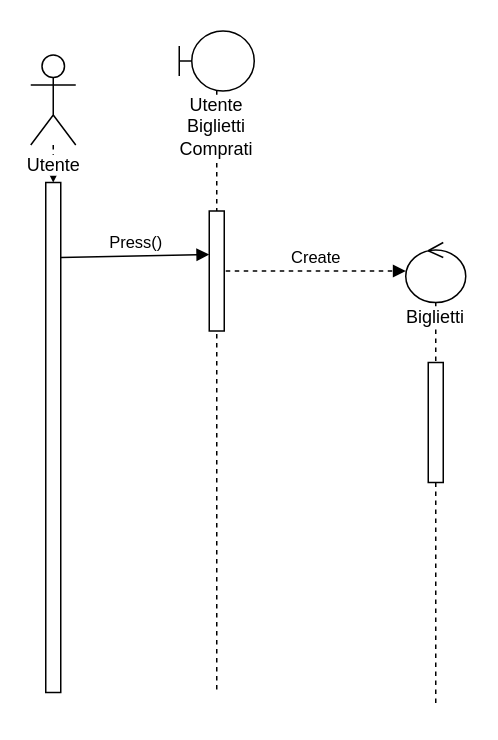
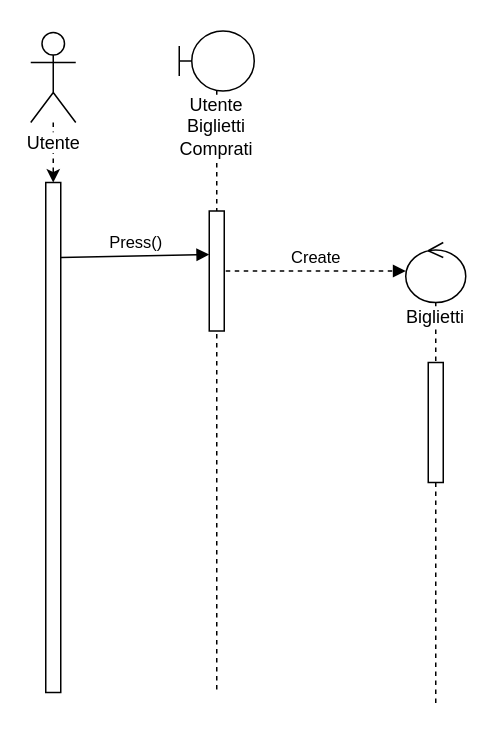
(53, 100) -> (53, 77)
